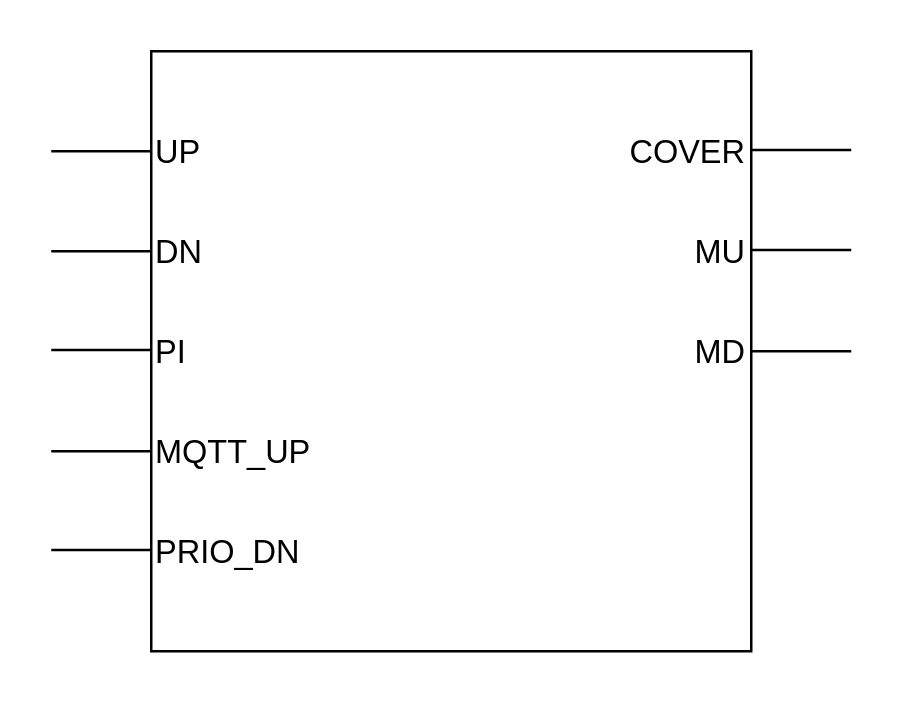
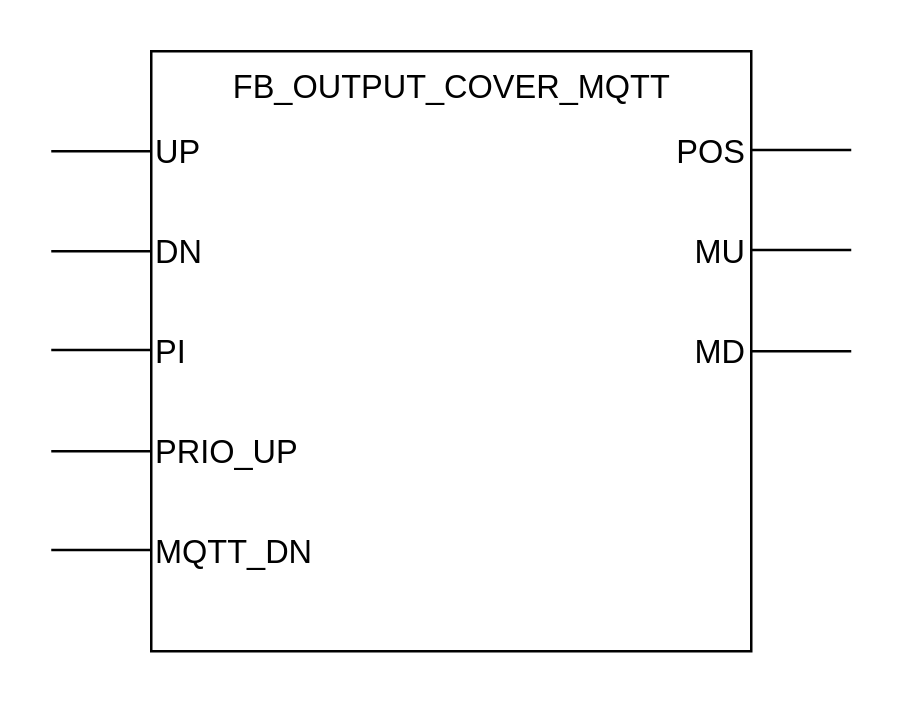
none -> (451, 89)
(701, 151) -> (719, 151)
(220, 451) -> (220, 451)
(220, 551) -> (220, 551)
